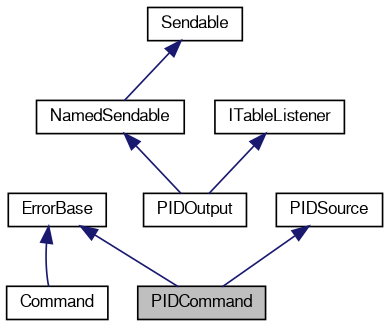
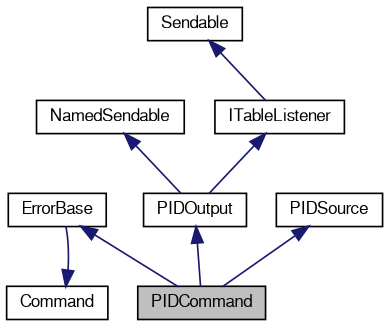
(147, 77) -> (243, 77)
(46, 265) -> (68, 248)
none -> (199, 265)
